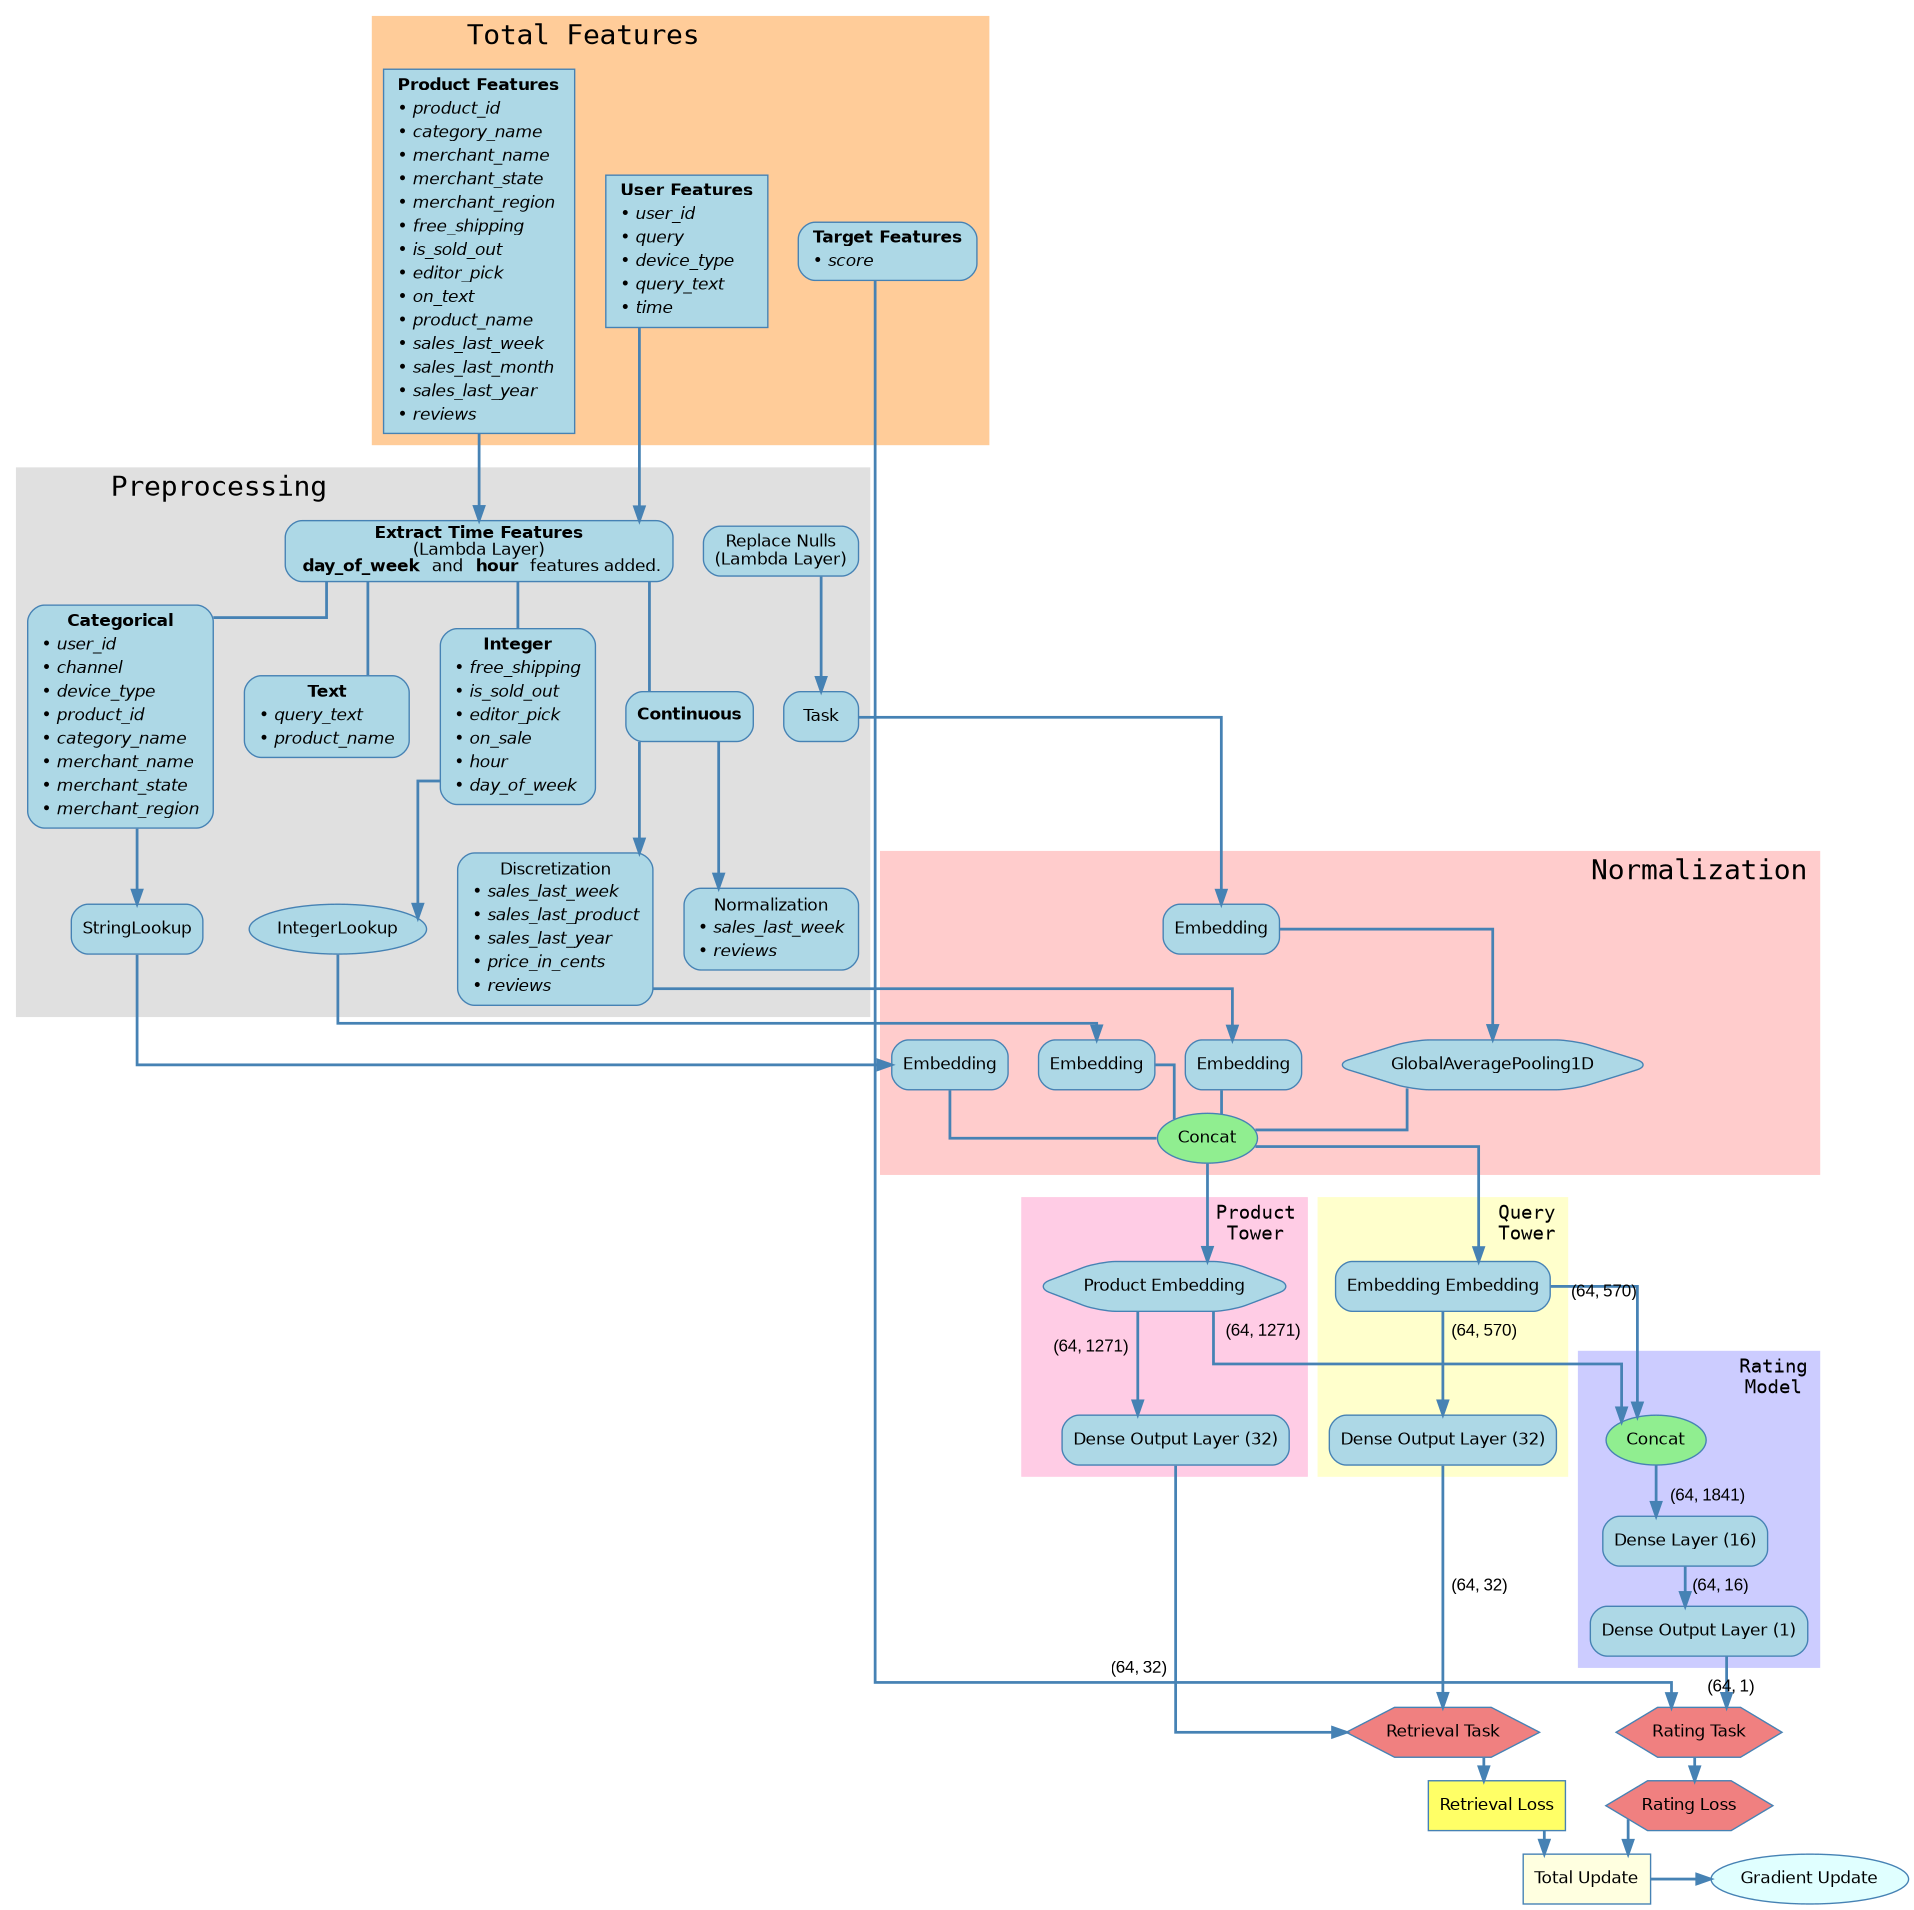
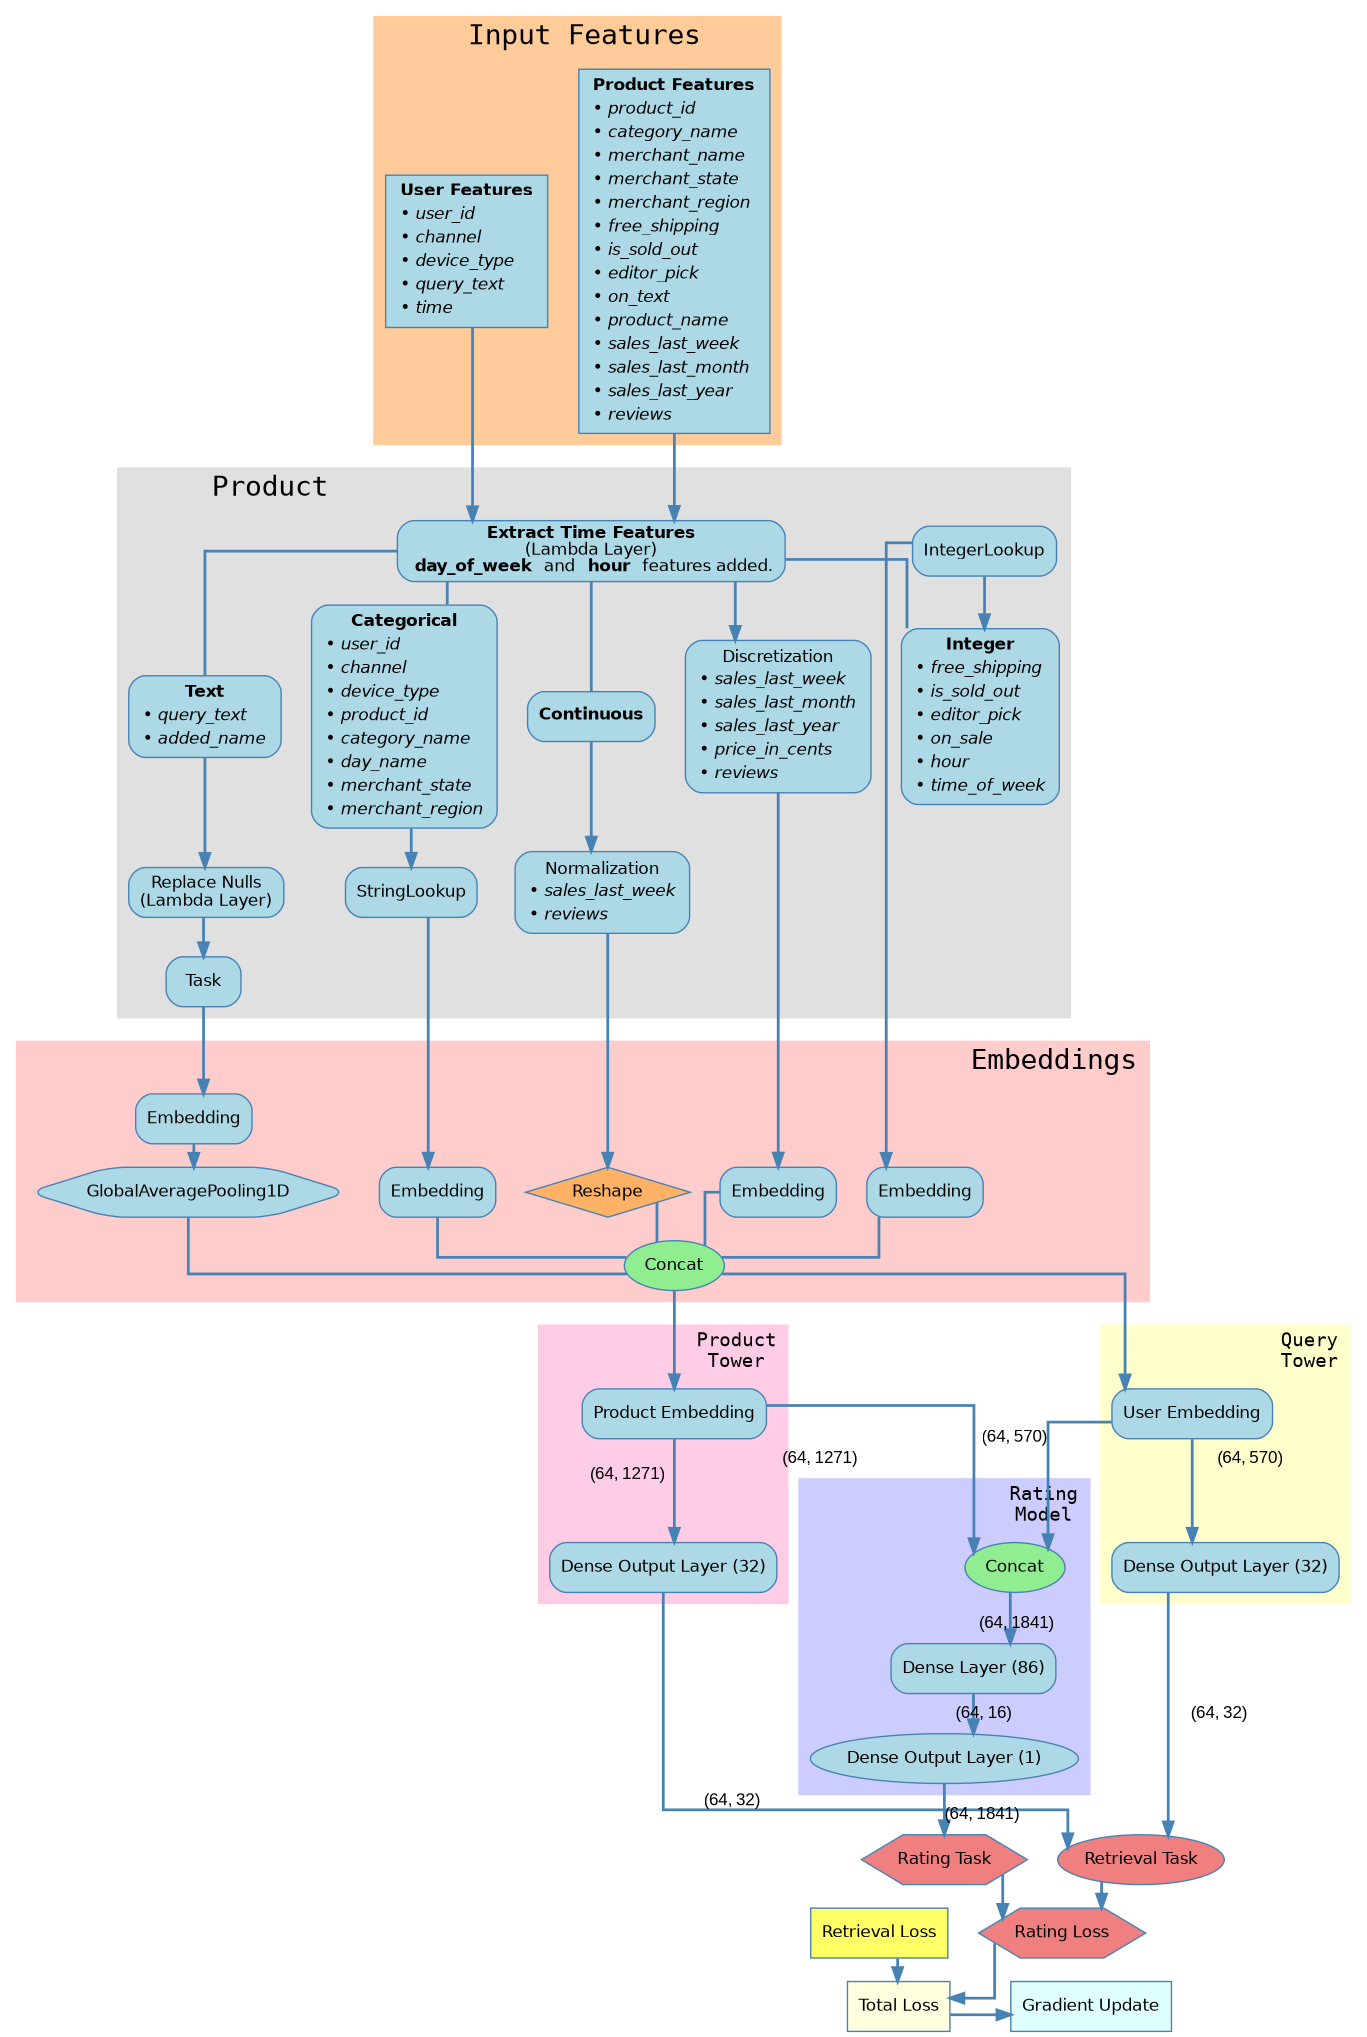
(542, 37) -> (544, 37)
(660, 237) -> (449, 237)
(888, 251) -> none
(178, 489) -> (229, 489)
(335, 739) -> (213, 739)
(126, 762) -> (384, 762)
(523, 786) -> (988, 786)
(639, 790) -> (735, 604)
none -> (205, 806)
(418, 831) -> (985, 595)
(1691, 872) -> (1046, 1062)
(564, 915) -> (786, 703)
(338, 929) -> (985, 551)
none -> (608, 1192)
(1165, 1286) -> (674, 1414)
(1443, 1286) -> (1192, 1414)
(1685, 1541) -> (973, 1669)
(1699, 1631) -> (944, 1759)
(1727, 1687) -> (982, 1815)
(1443, 1732) -> (1141, 1860)
(1484, 1762) -> (1102, 1888)
(1587, 1879) -> (899, 2006)
(1810, 1879) -> (1091, 2006)
